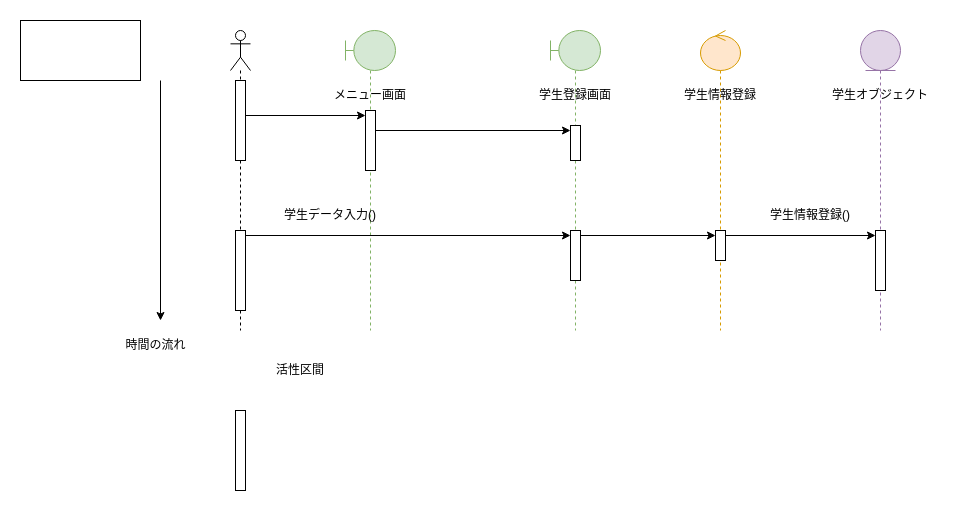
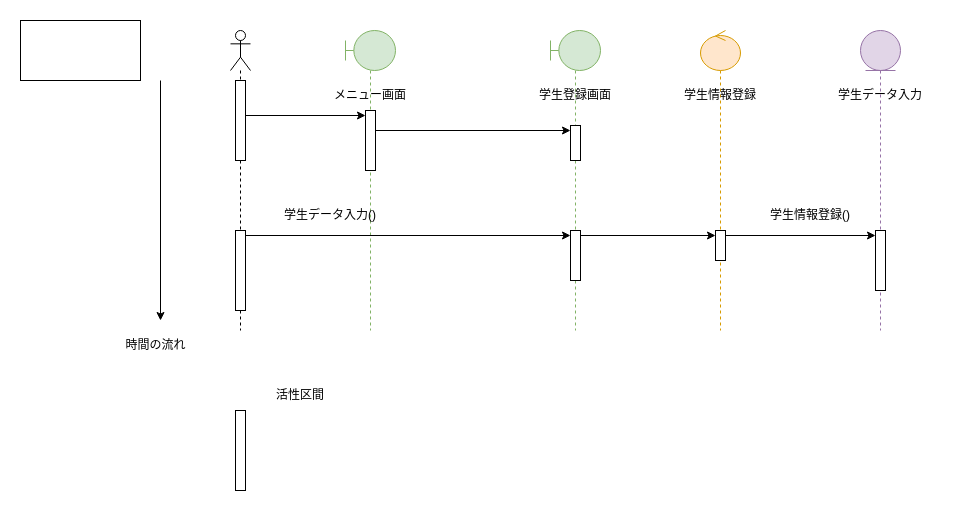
(881, 96) -> (881, 96)
(301, 371) -> (301, 396)
